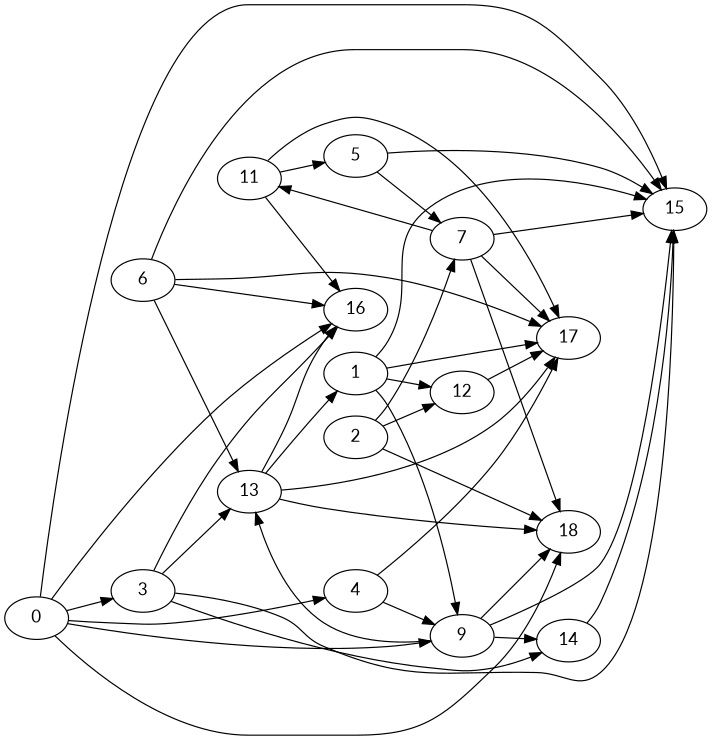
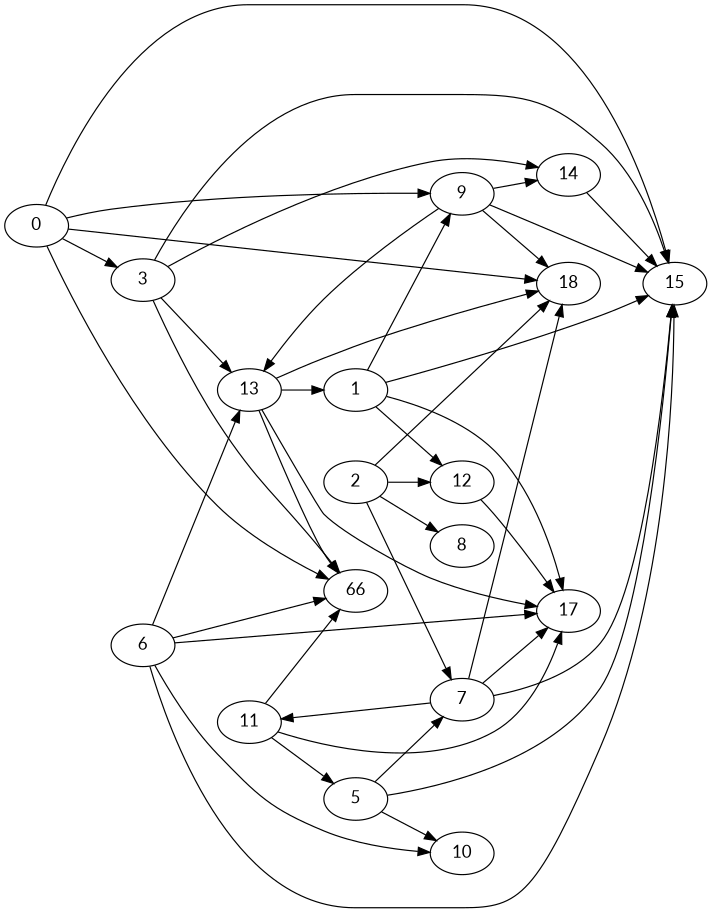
(356, 310) -> (356, 591)
none -> (462, 546)
(356, 591) -> none
none -> (462, 853)
